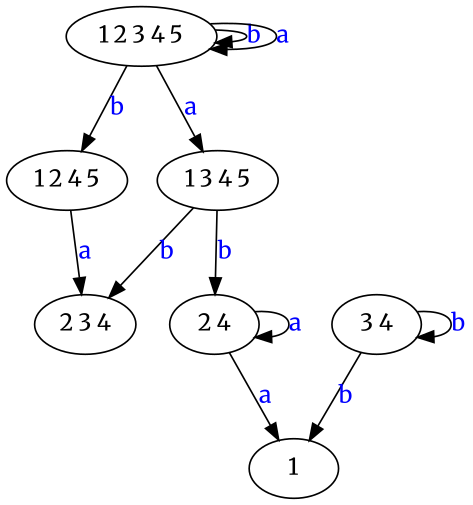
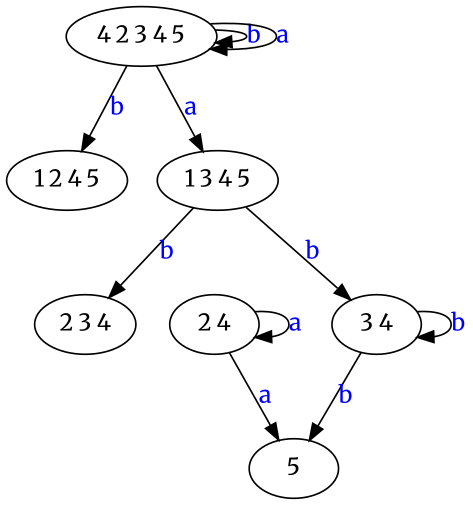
(142, 36) -> (142, 36)
(75, 244) -> none
(216, 244) -> (292, 248)
(294, 469) -> (294, 469)
